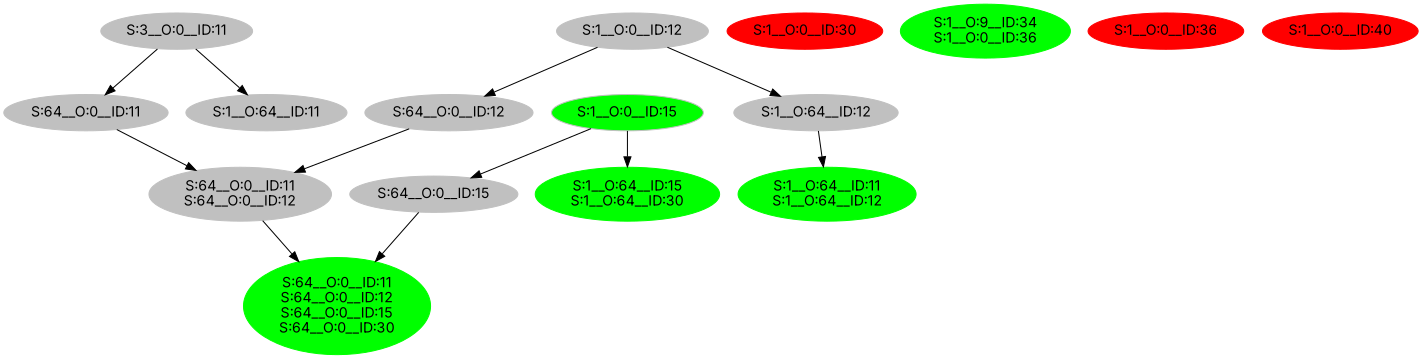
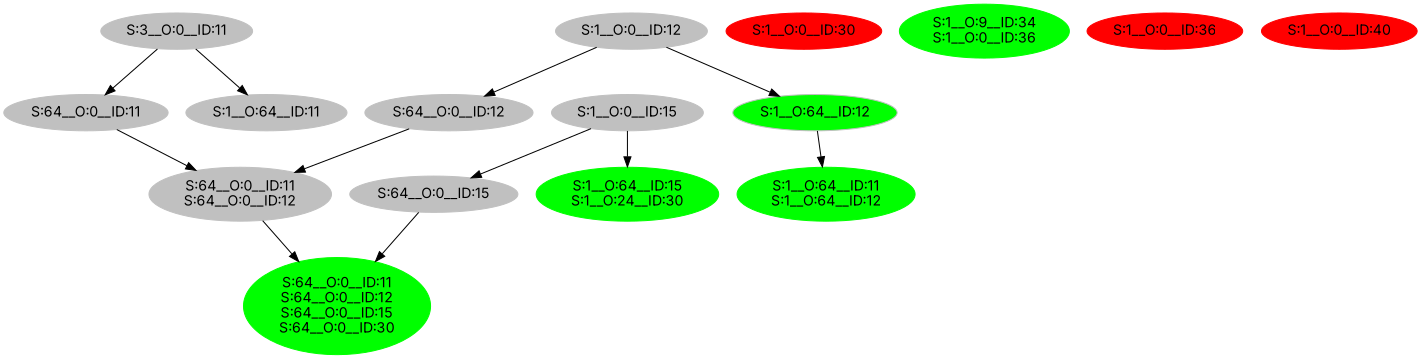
(627, 113) -> (627, 113)
(816, 113) -> (815, 113)
(627, 194) -> (627, 194)
